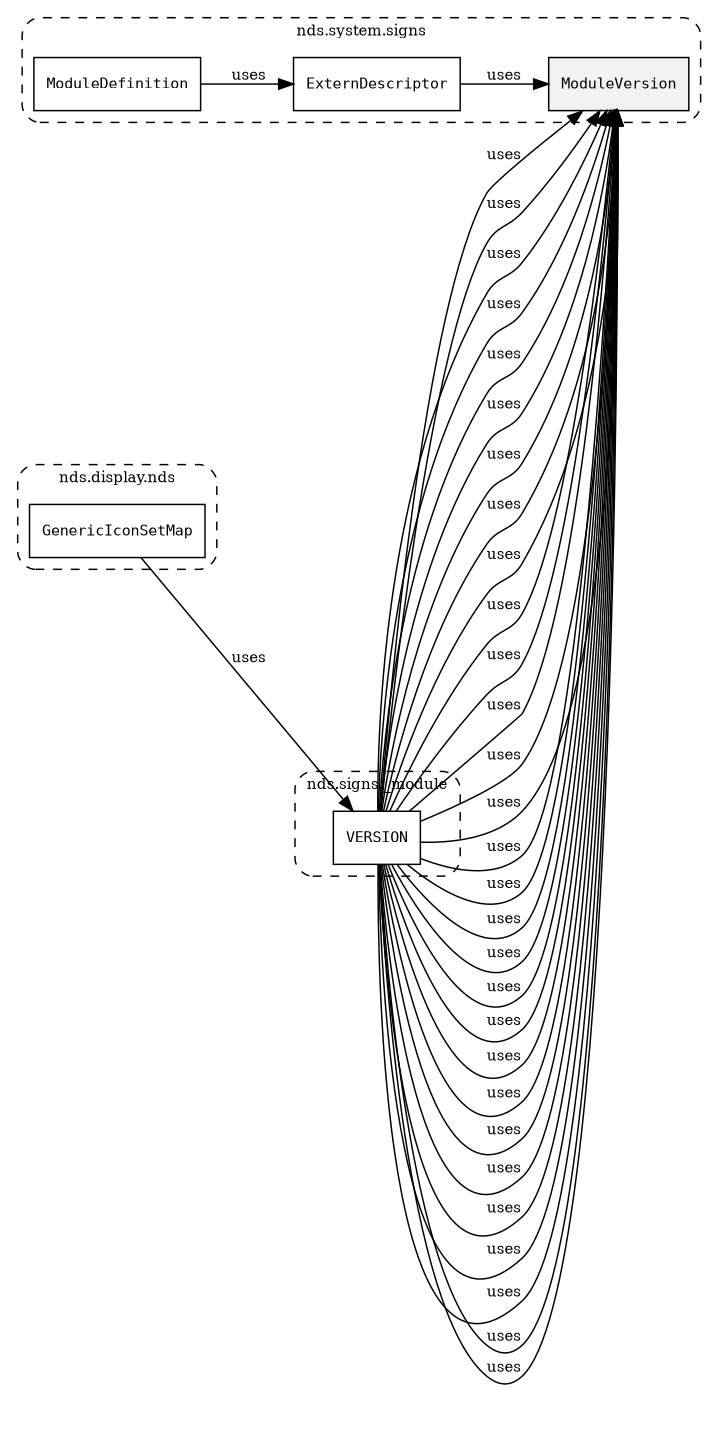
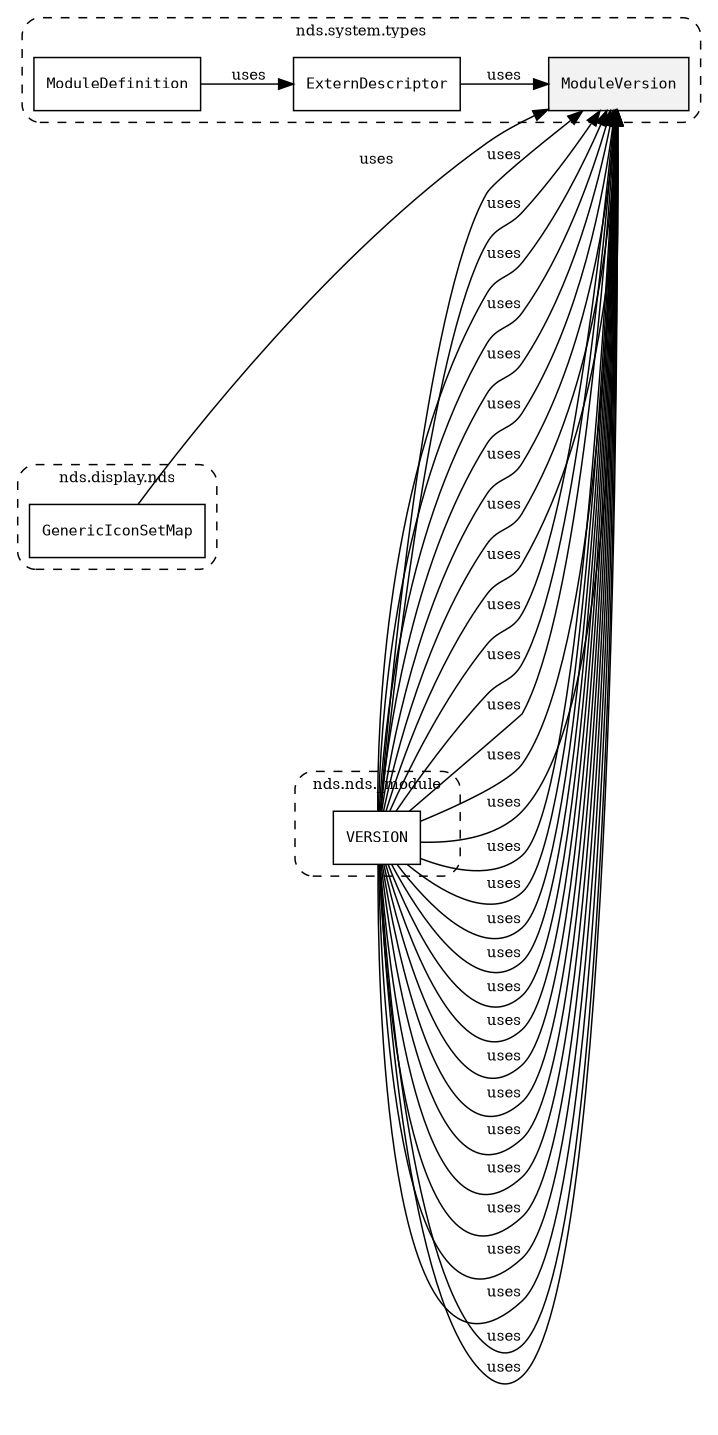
(361, 32) -> (361, 32)
(242, 679) -> (319, 291)
(378, 785) -> (378, 785)
